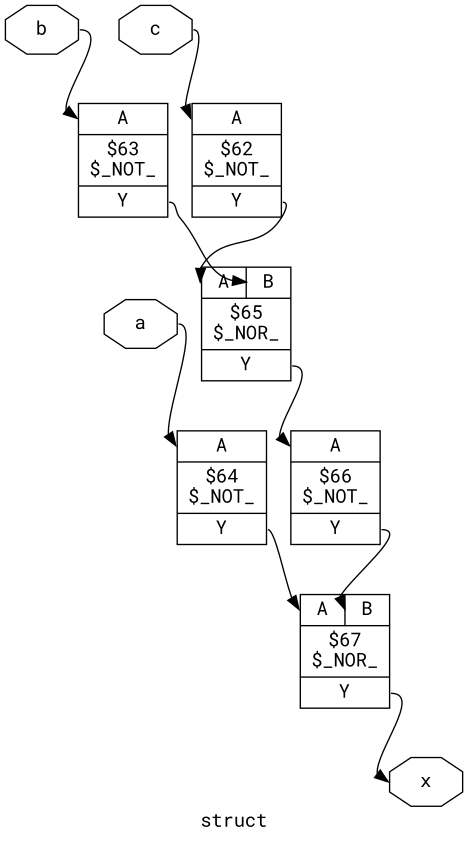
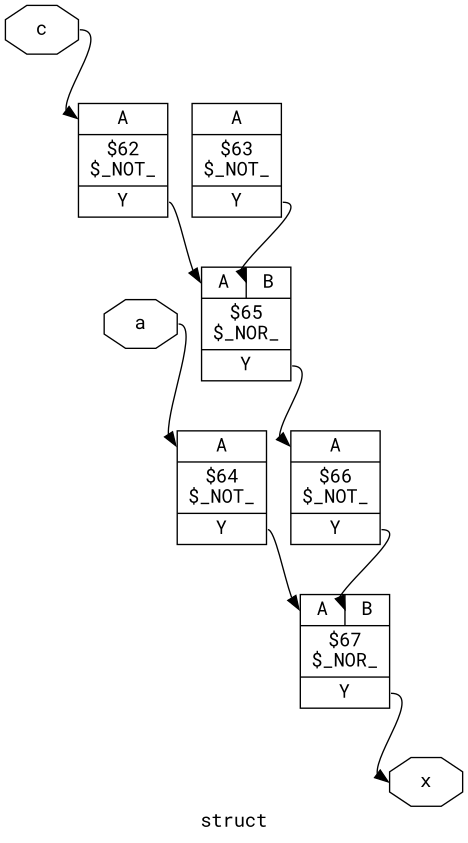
(42, 30) -> none
